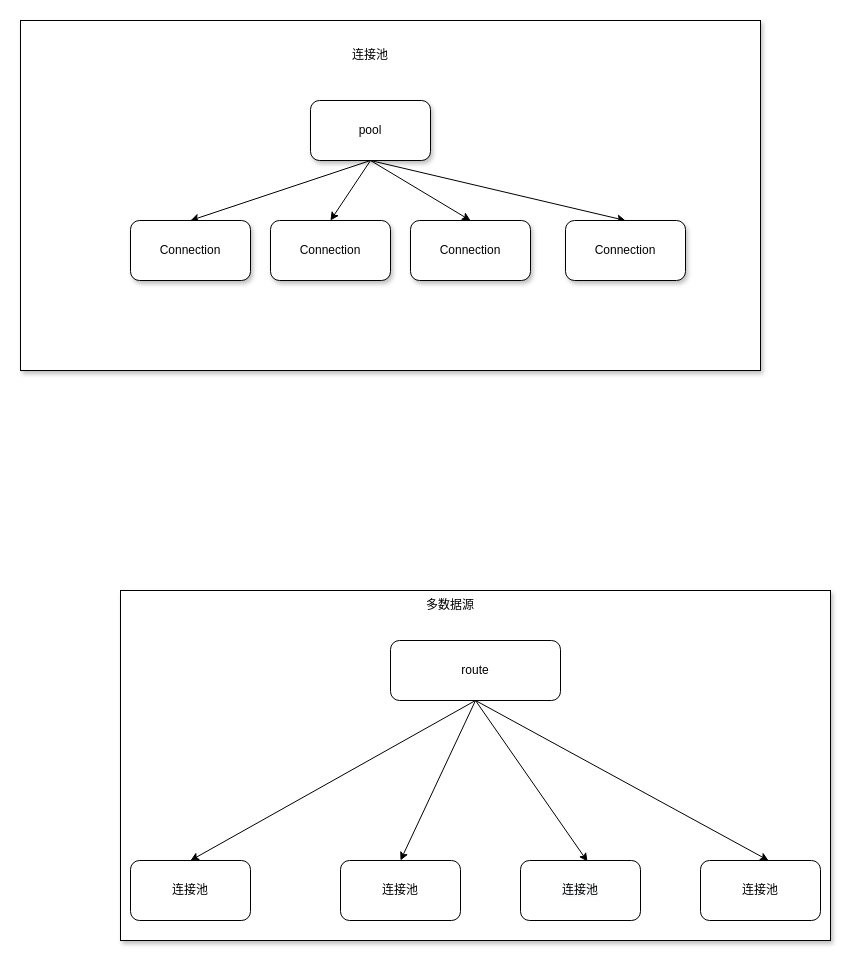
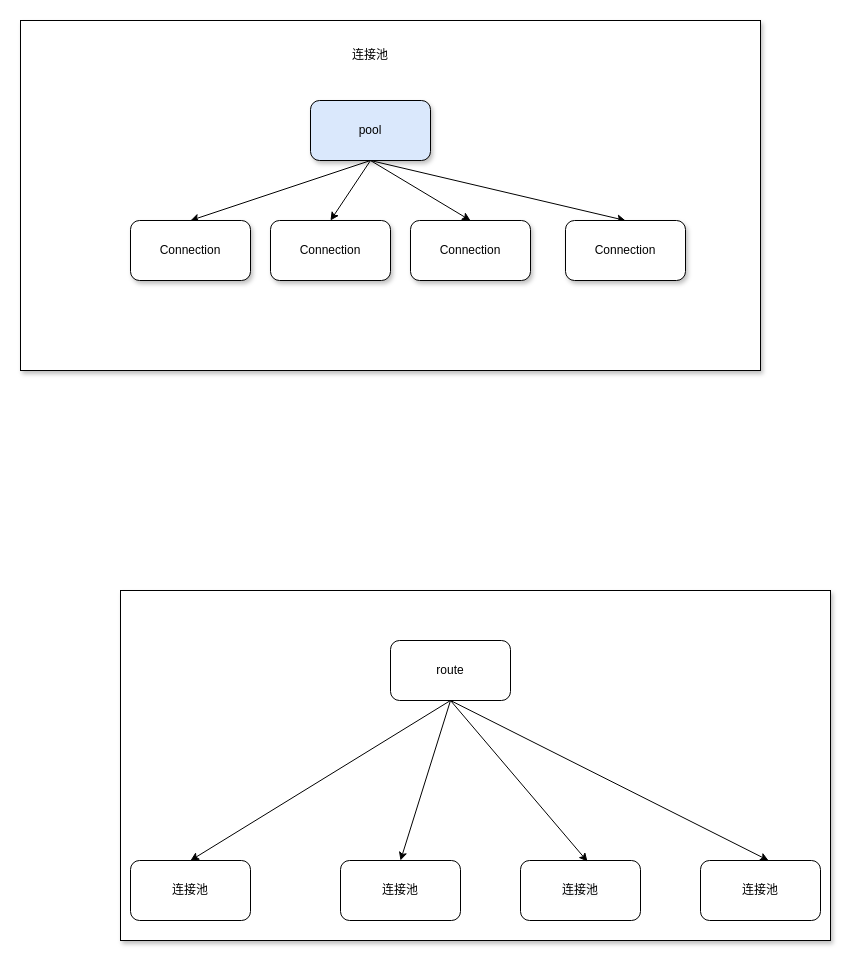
(371, 131) -> (371, 131)
(451, 606) -> none
(476, 671) -> (451, 671)
